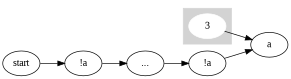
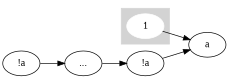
(207, 26) -> (145, 26)
(21, 63) -> none
